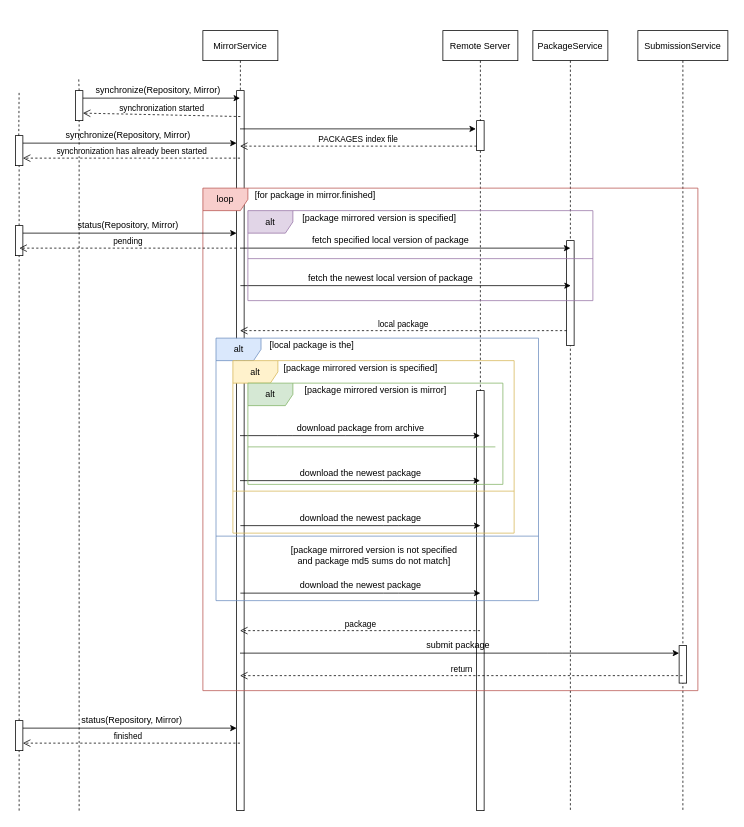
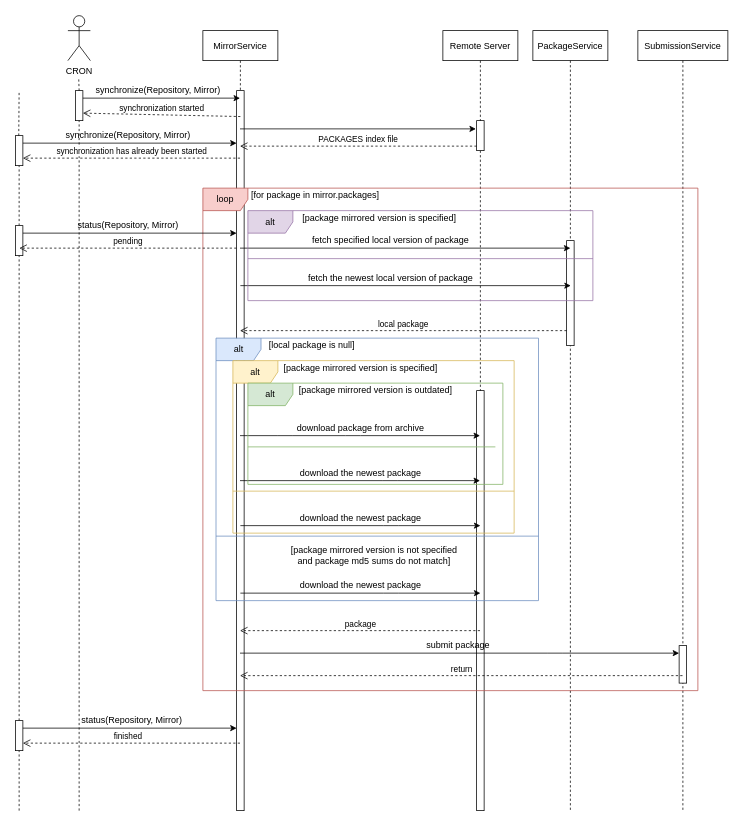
none -> (79, 38)
(315, 195) -> (315, 195)
(312, 345) -> (312, 345)
(376, 390) -> (376, 390)
